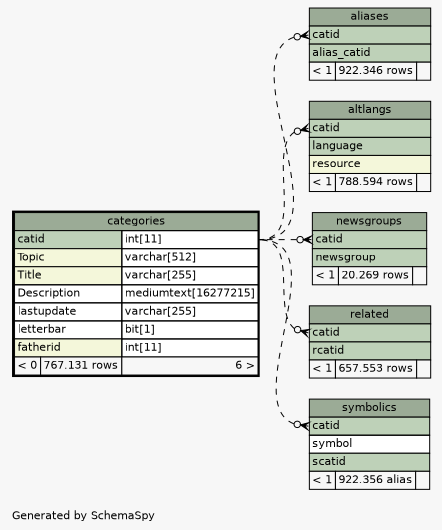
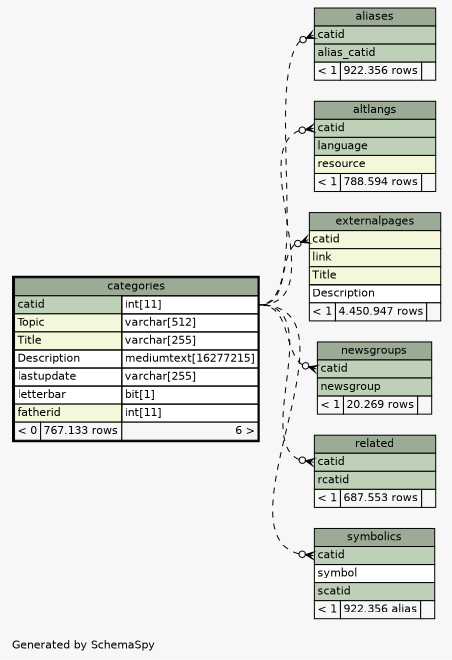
(376, 71) -> (381, 71)
none -> (375, 267)
(81, 366) -> (81, 431)
(376, 369) -> (381, 498)
